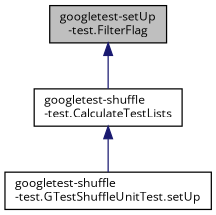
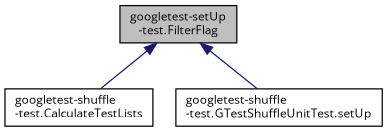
(108, 156) -> (234, 70)
